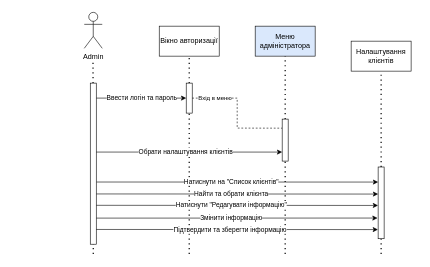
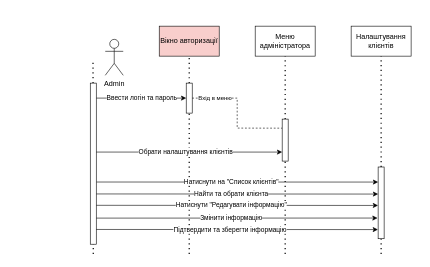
(93, 30) -> (114, 57)
(189, 41) -> (189, 41)
(285, 41) -> (285, 41)
(381, 56) -> (381, 41)
